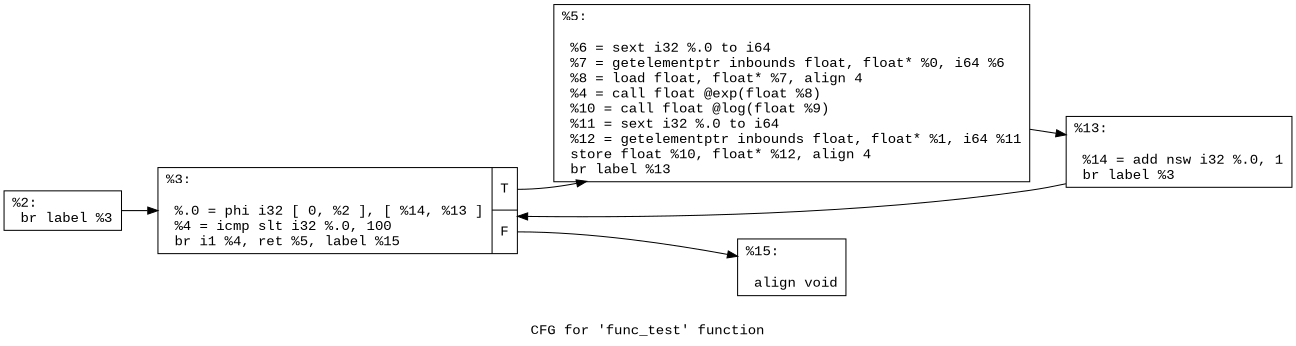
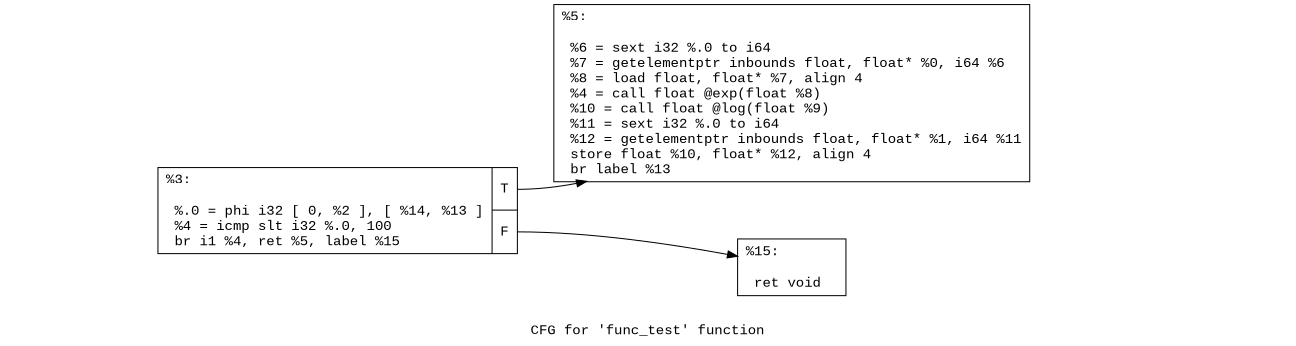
(1179, 152) -> none
(63, 211) -> none
(792, 282) -> (784, 282)
